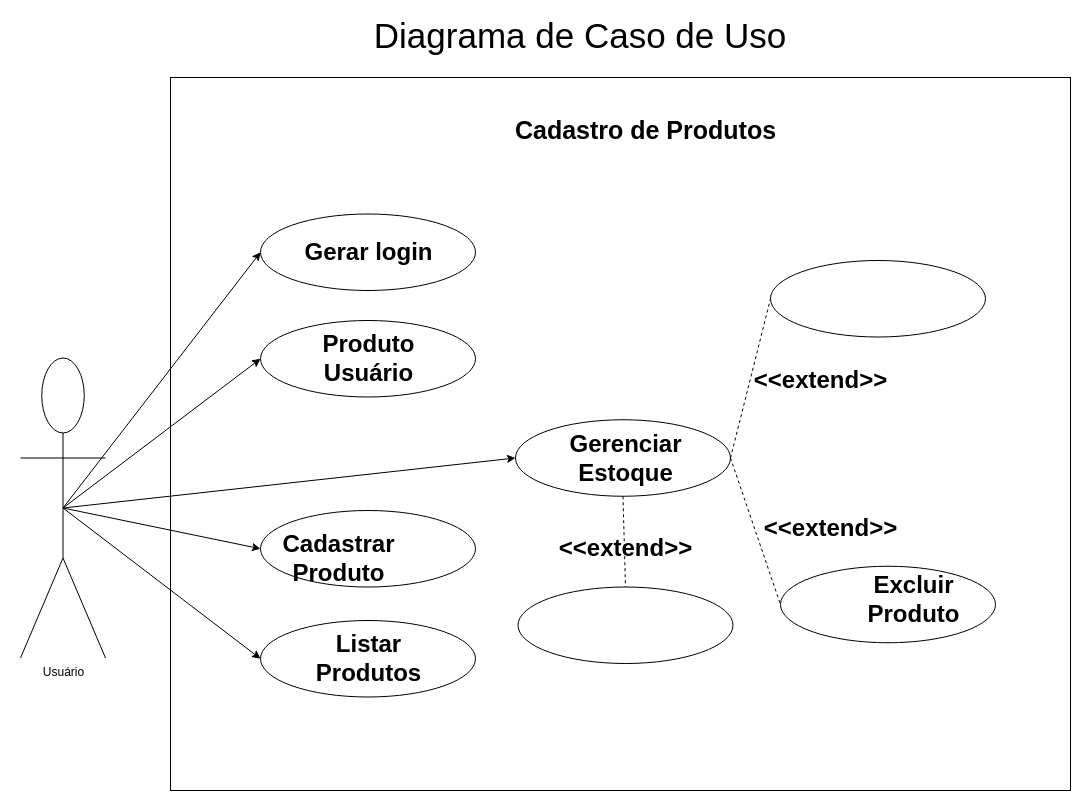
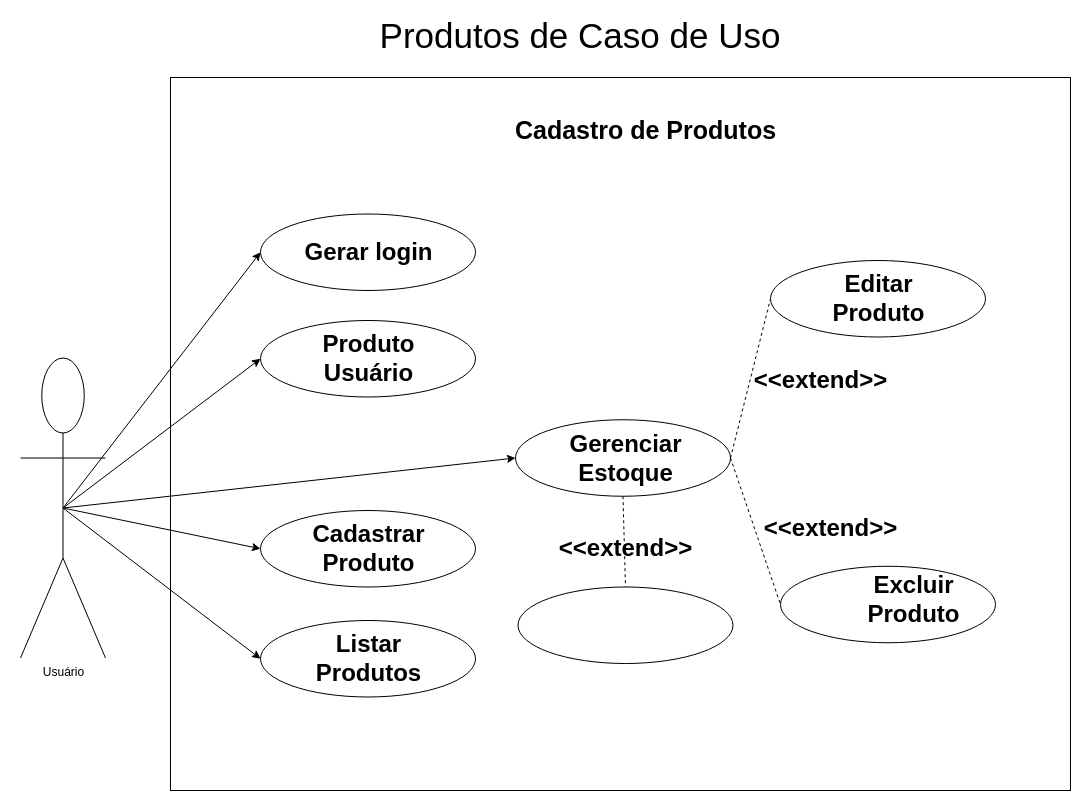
(581, 36) -> (581, 36)
none -> (878, 299)
(338, 559) -> (368, 549)
